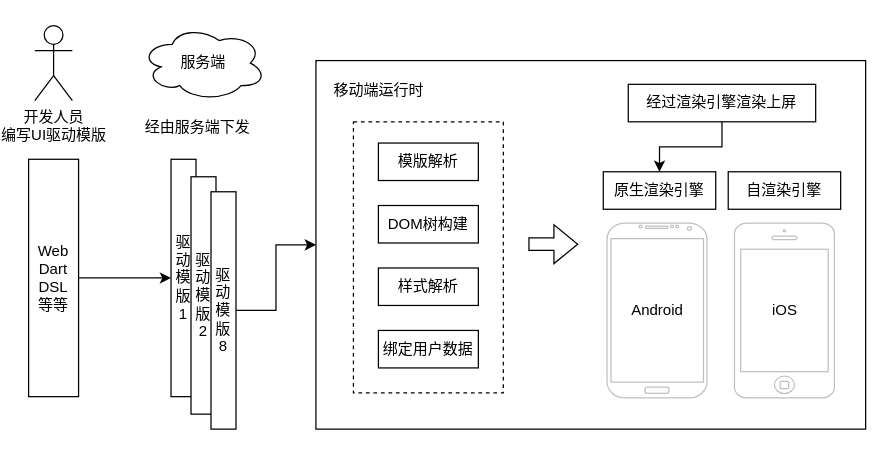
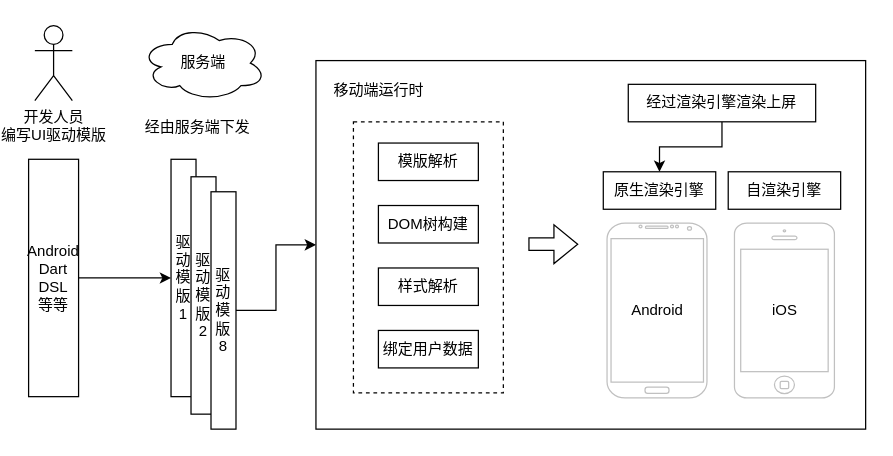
(53, 278) -> (53, 278)
